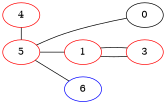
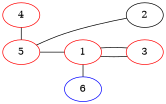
(145, 15) -> (145, 15)
(52, 71) -> (83, 71)
